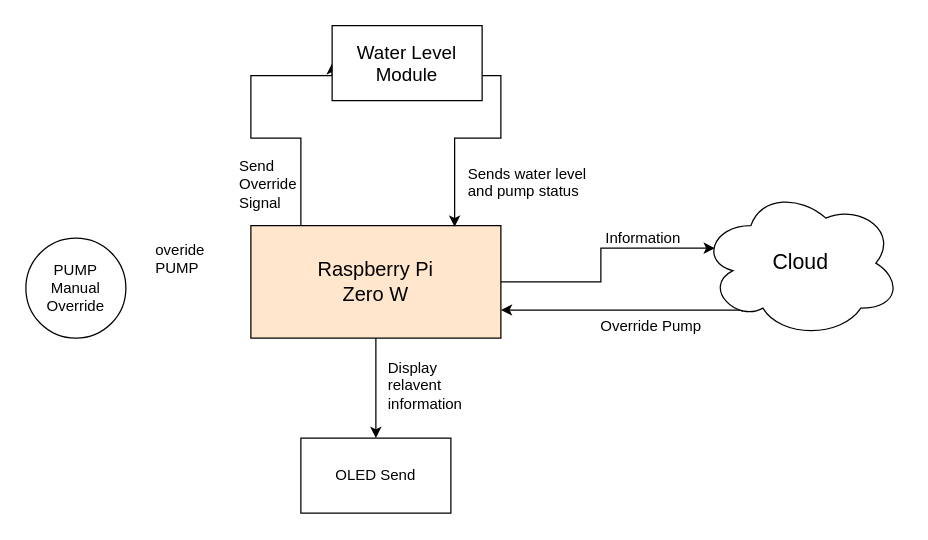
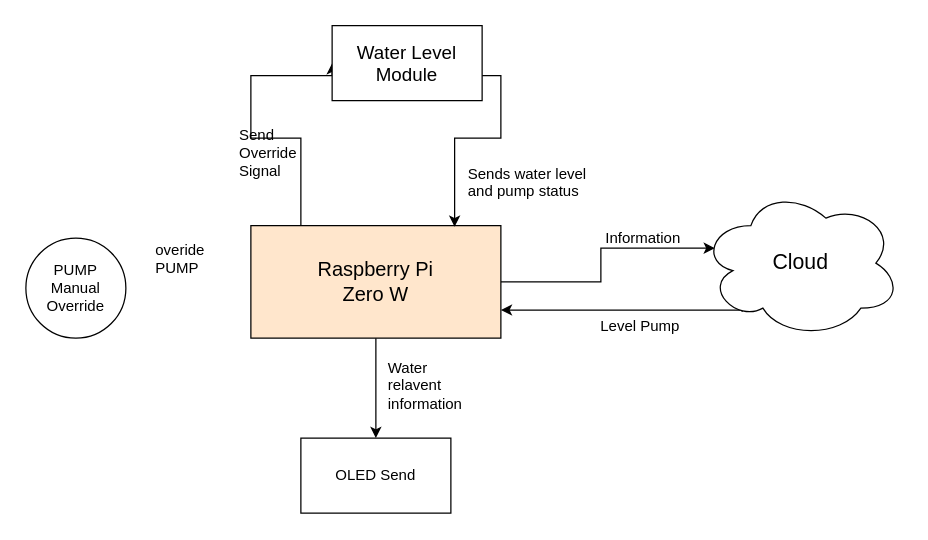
(274, 179) -> (274, 148)
(651, 327) -> (639, 327)
(430, 386) -> (430, 386)
